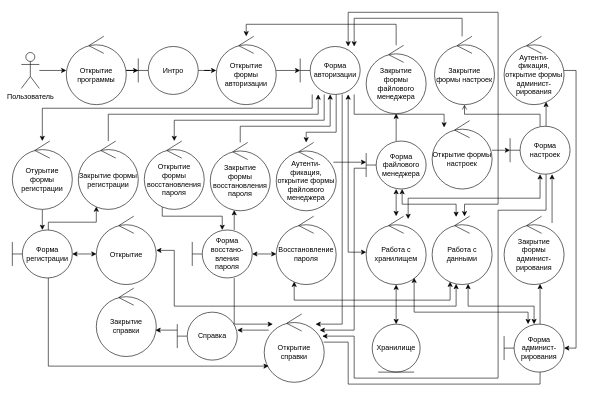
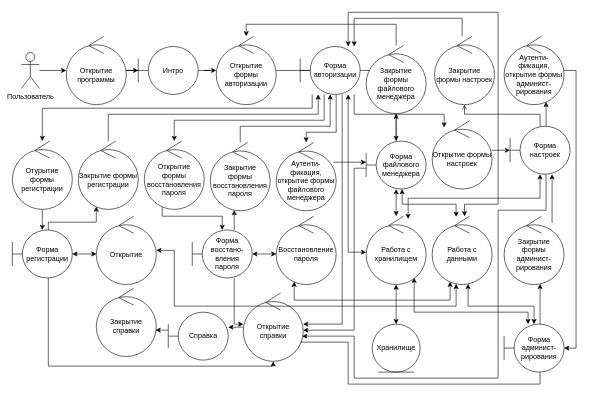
(294, 71) -> (364, 71)
(207, 336) -> (198, 336)
(294, 348) -> (273, 327)
